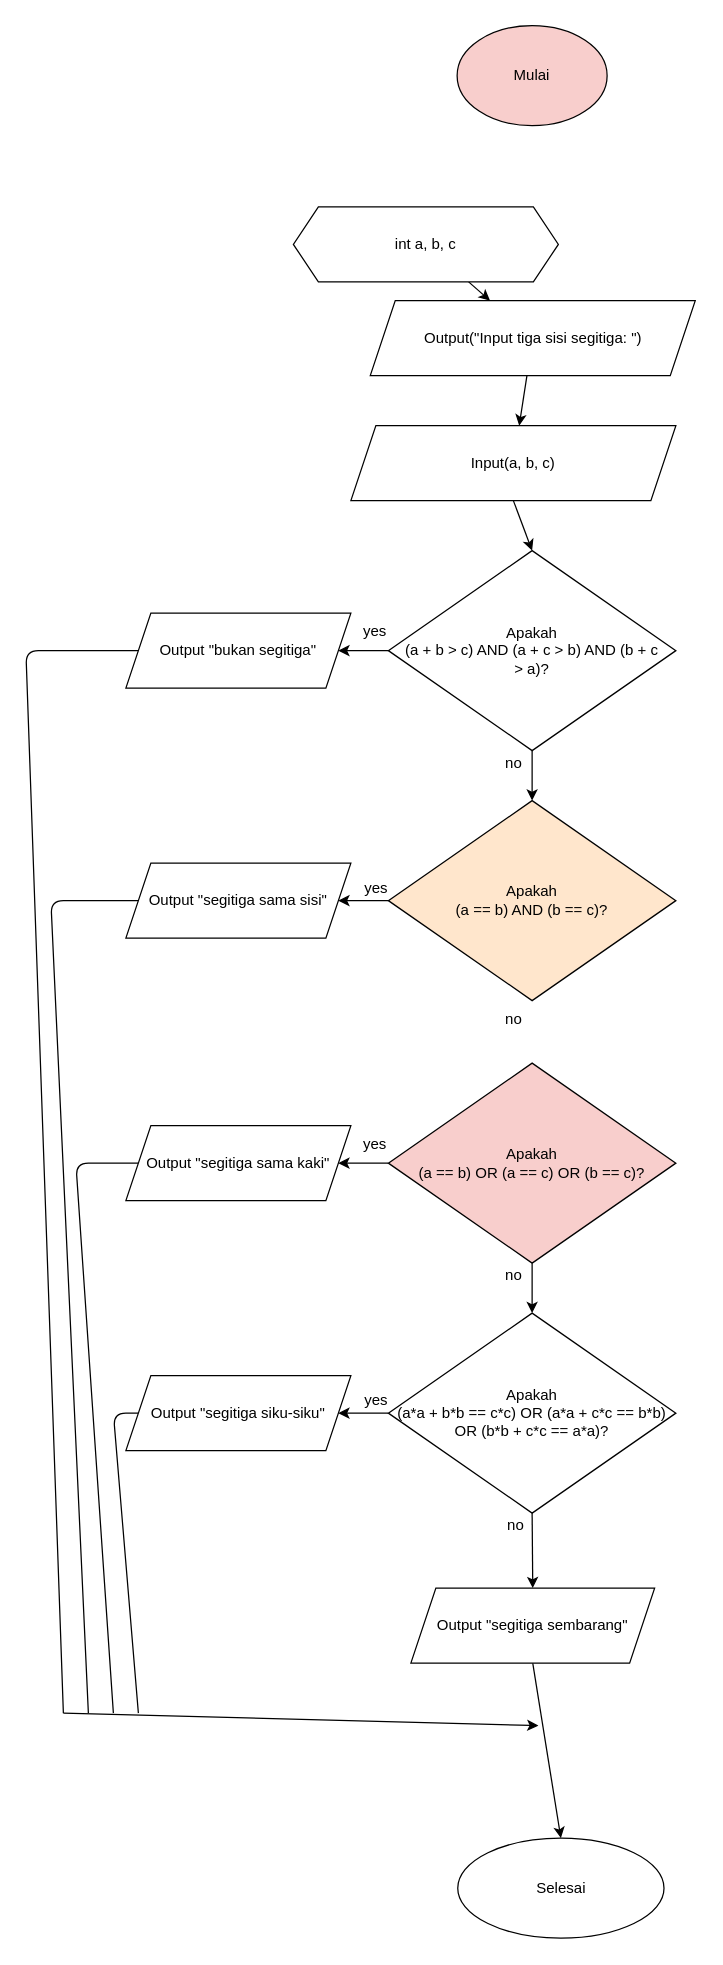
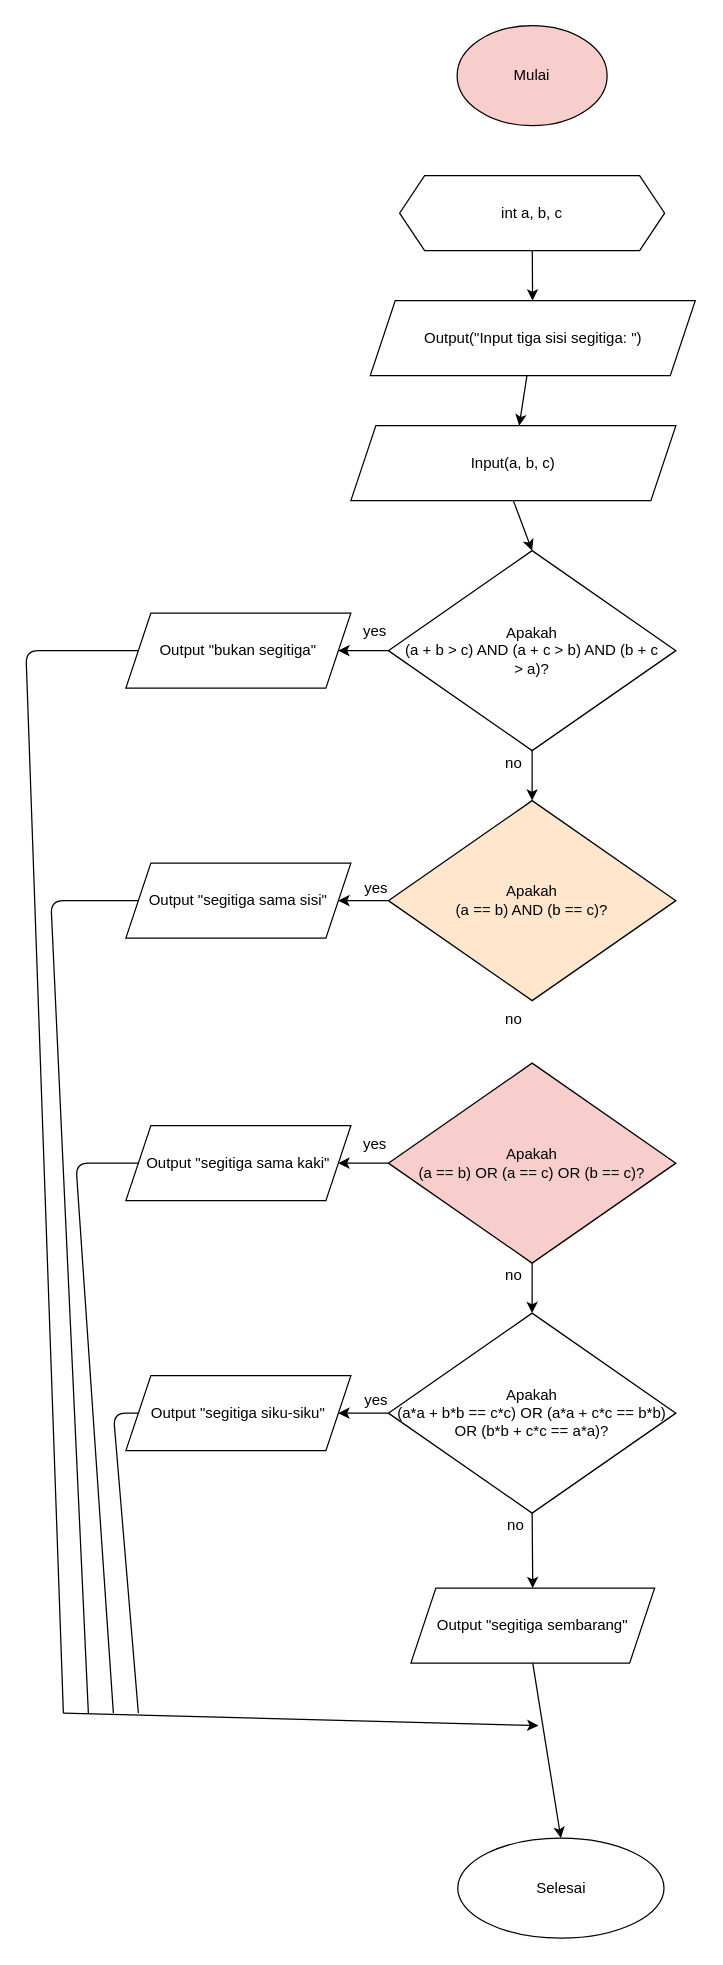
(426, 244) -> (532, 213)
